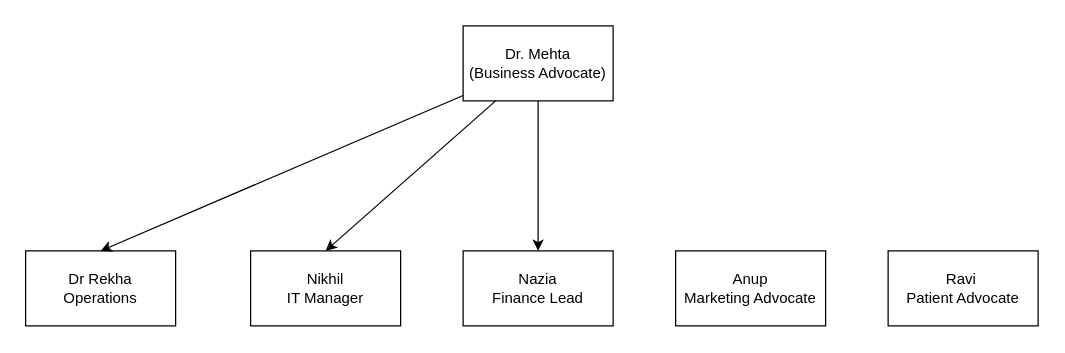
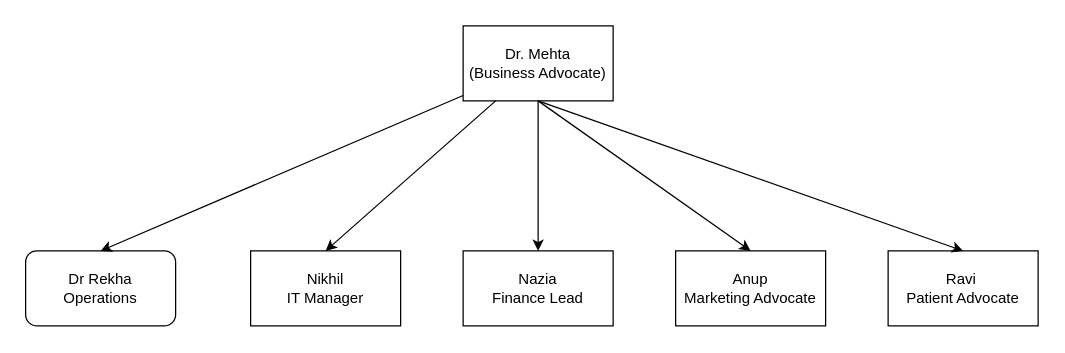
none -> (643, 174)
none -> (751, 176)
(101, 288) -> (101, 288)
